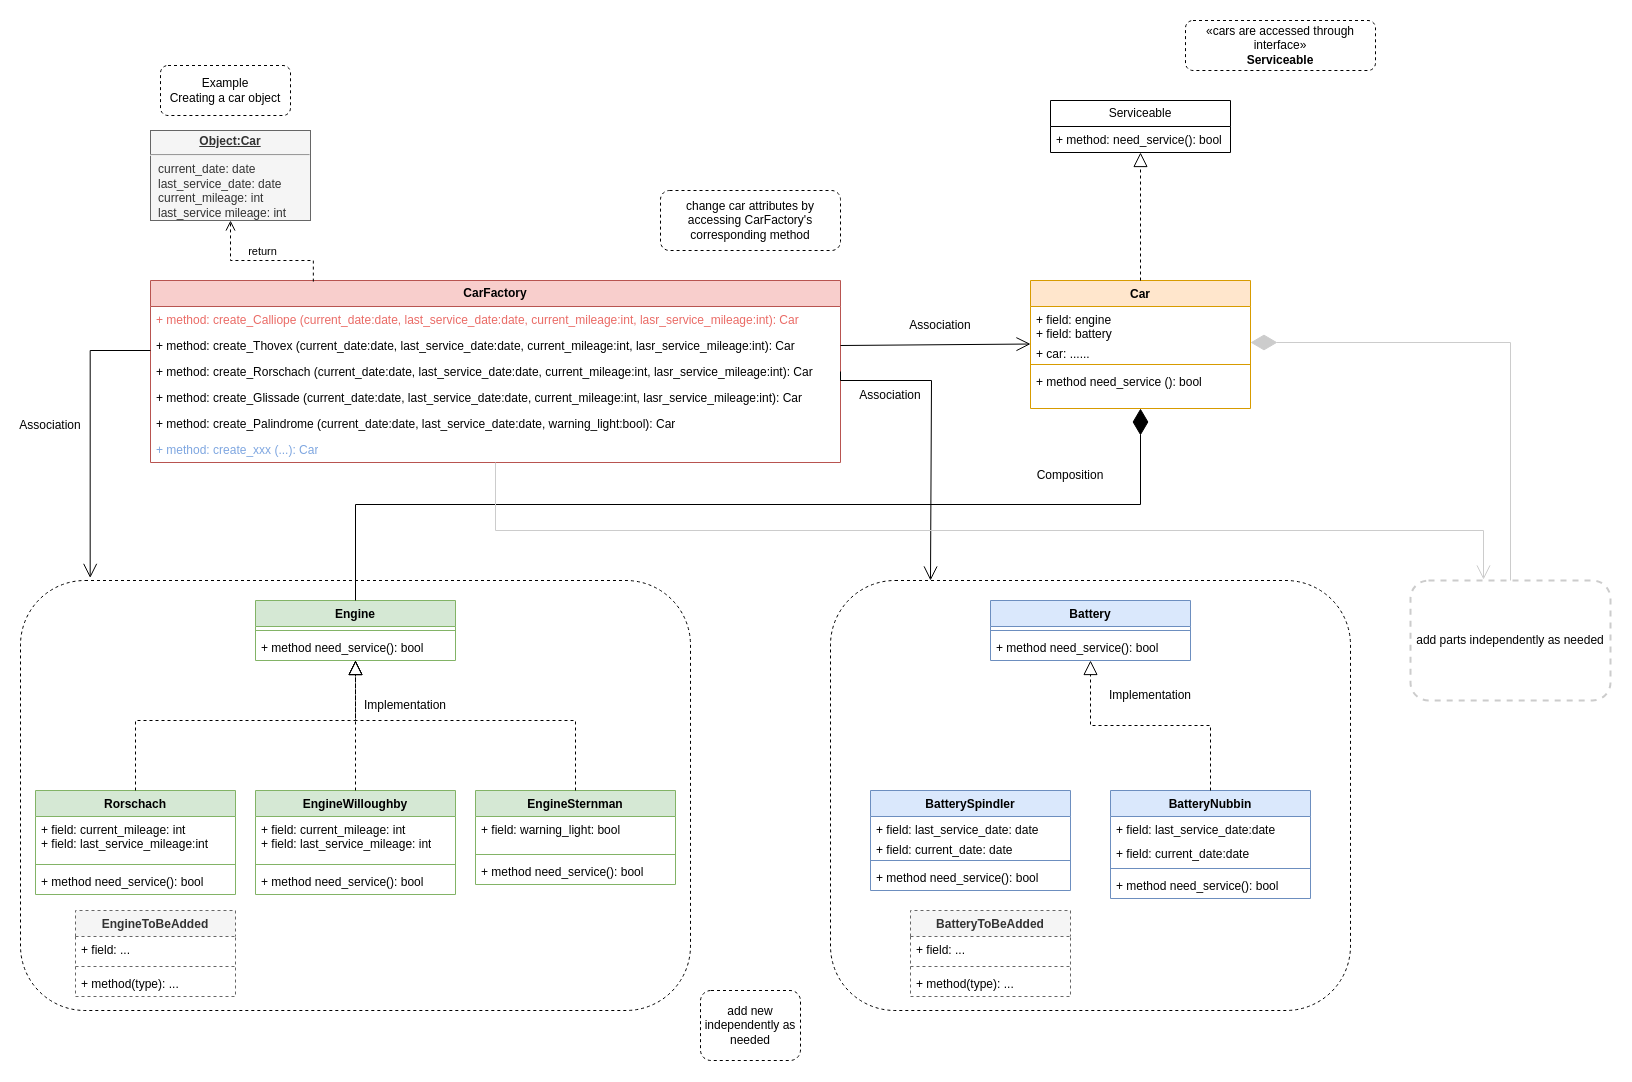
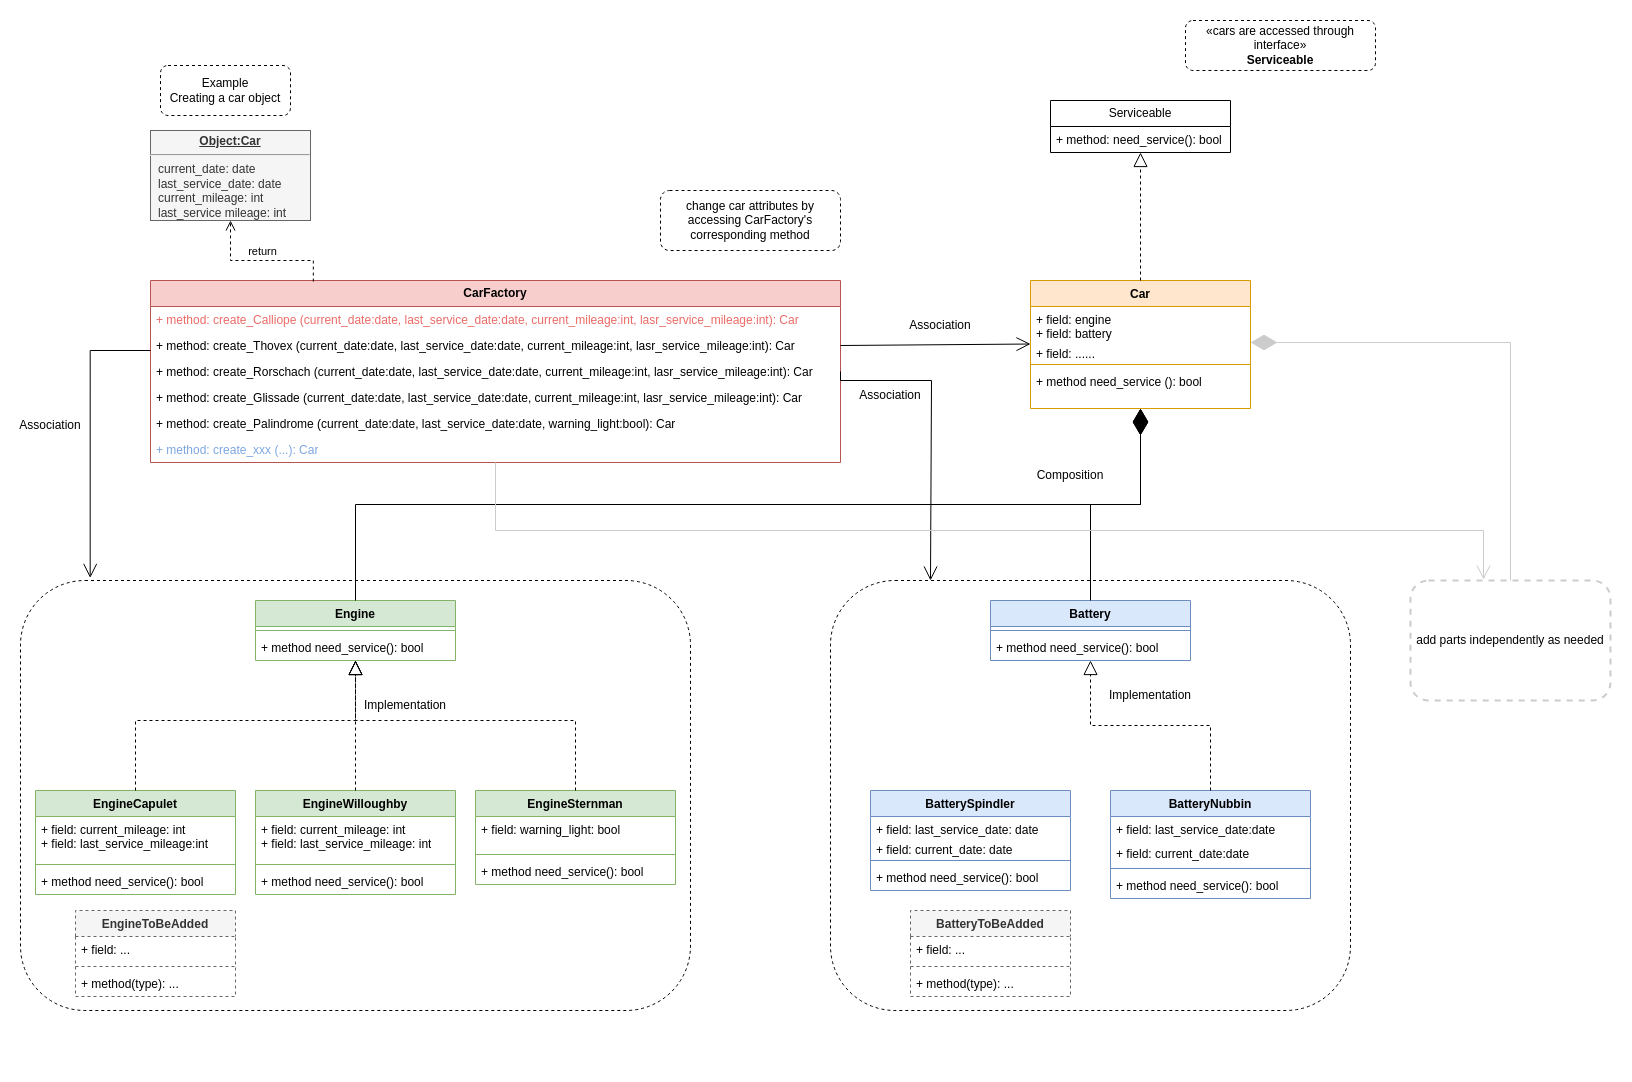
(1066, 355) -> (1070, 355)
none -> (1091, 554)
(136, 805) -> (136, 805)
(751, 1026) -> none
